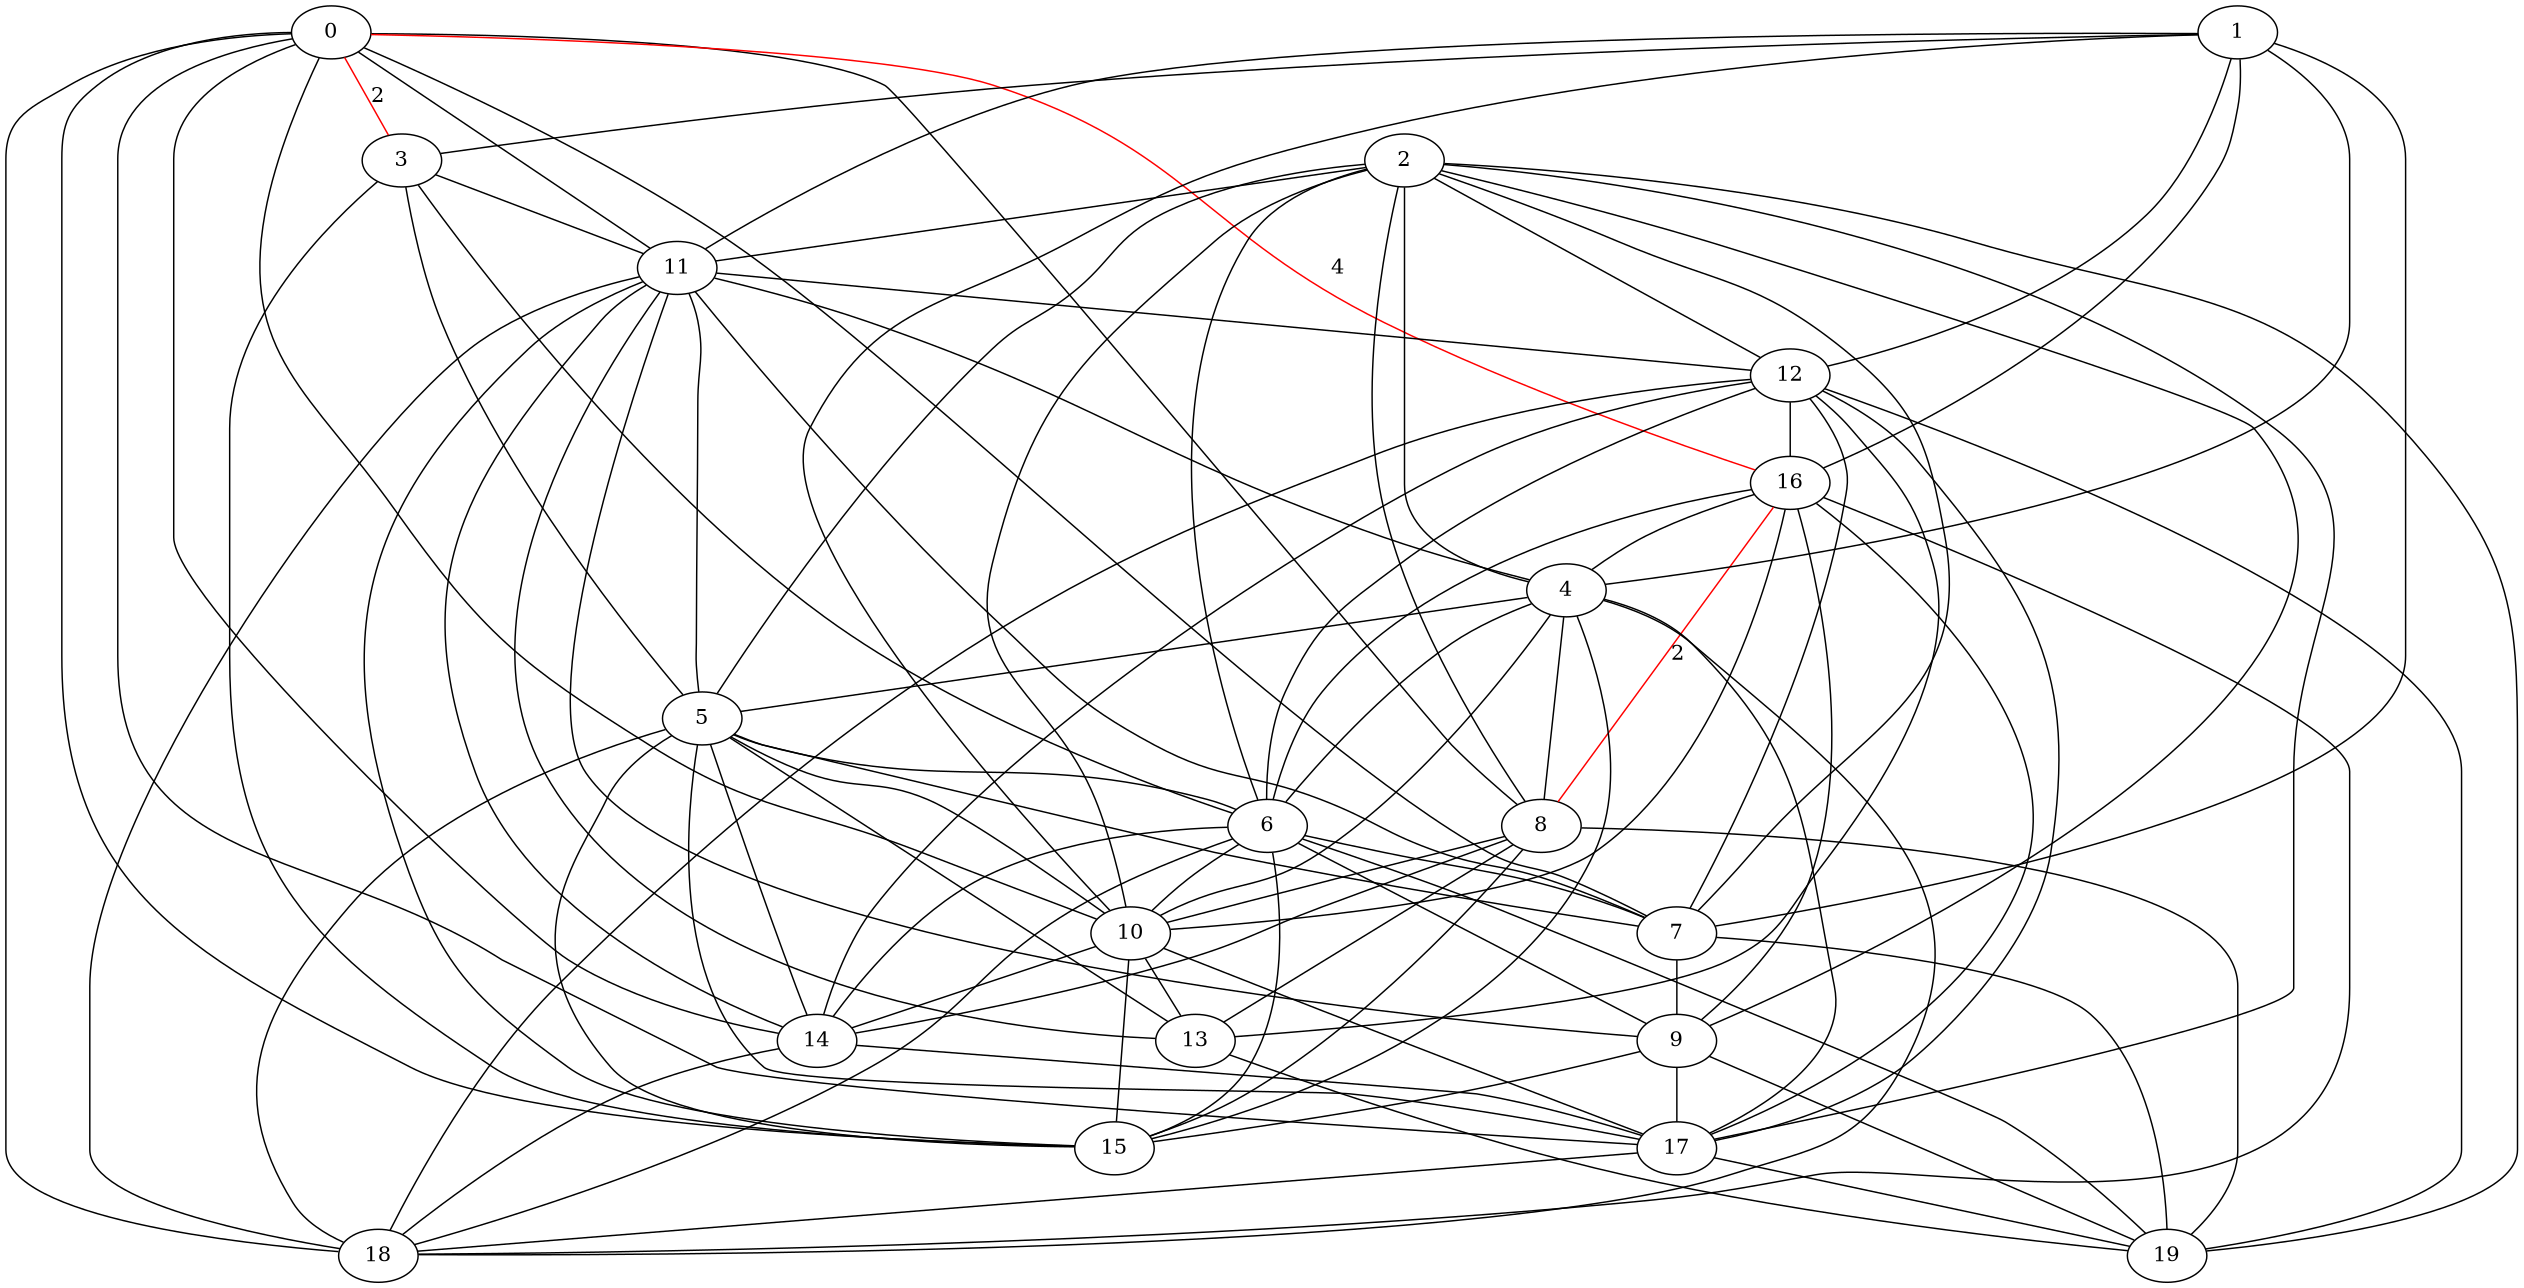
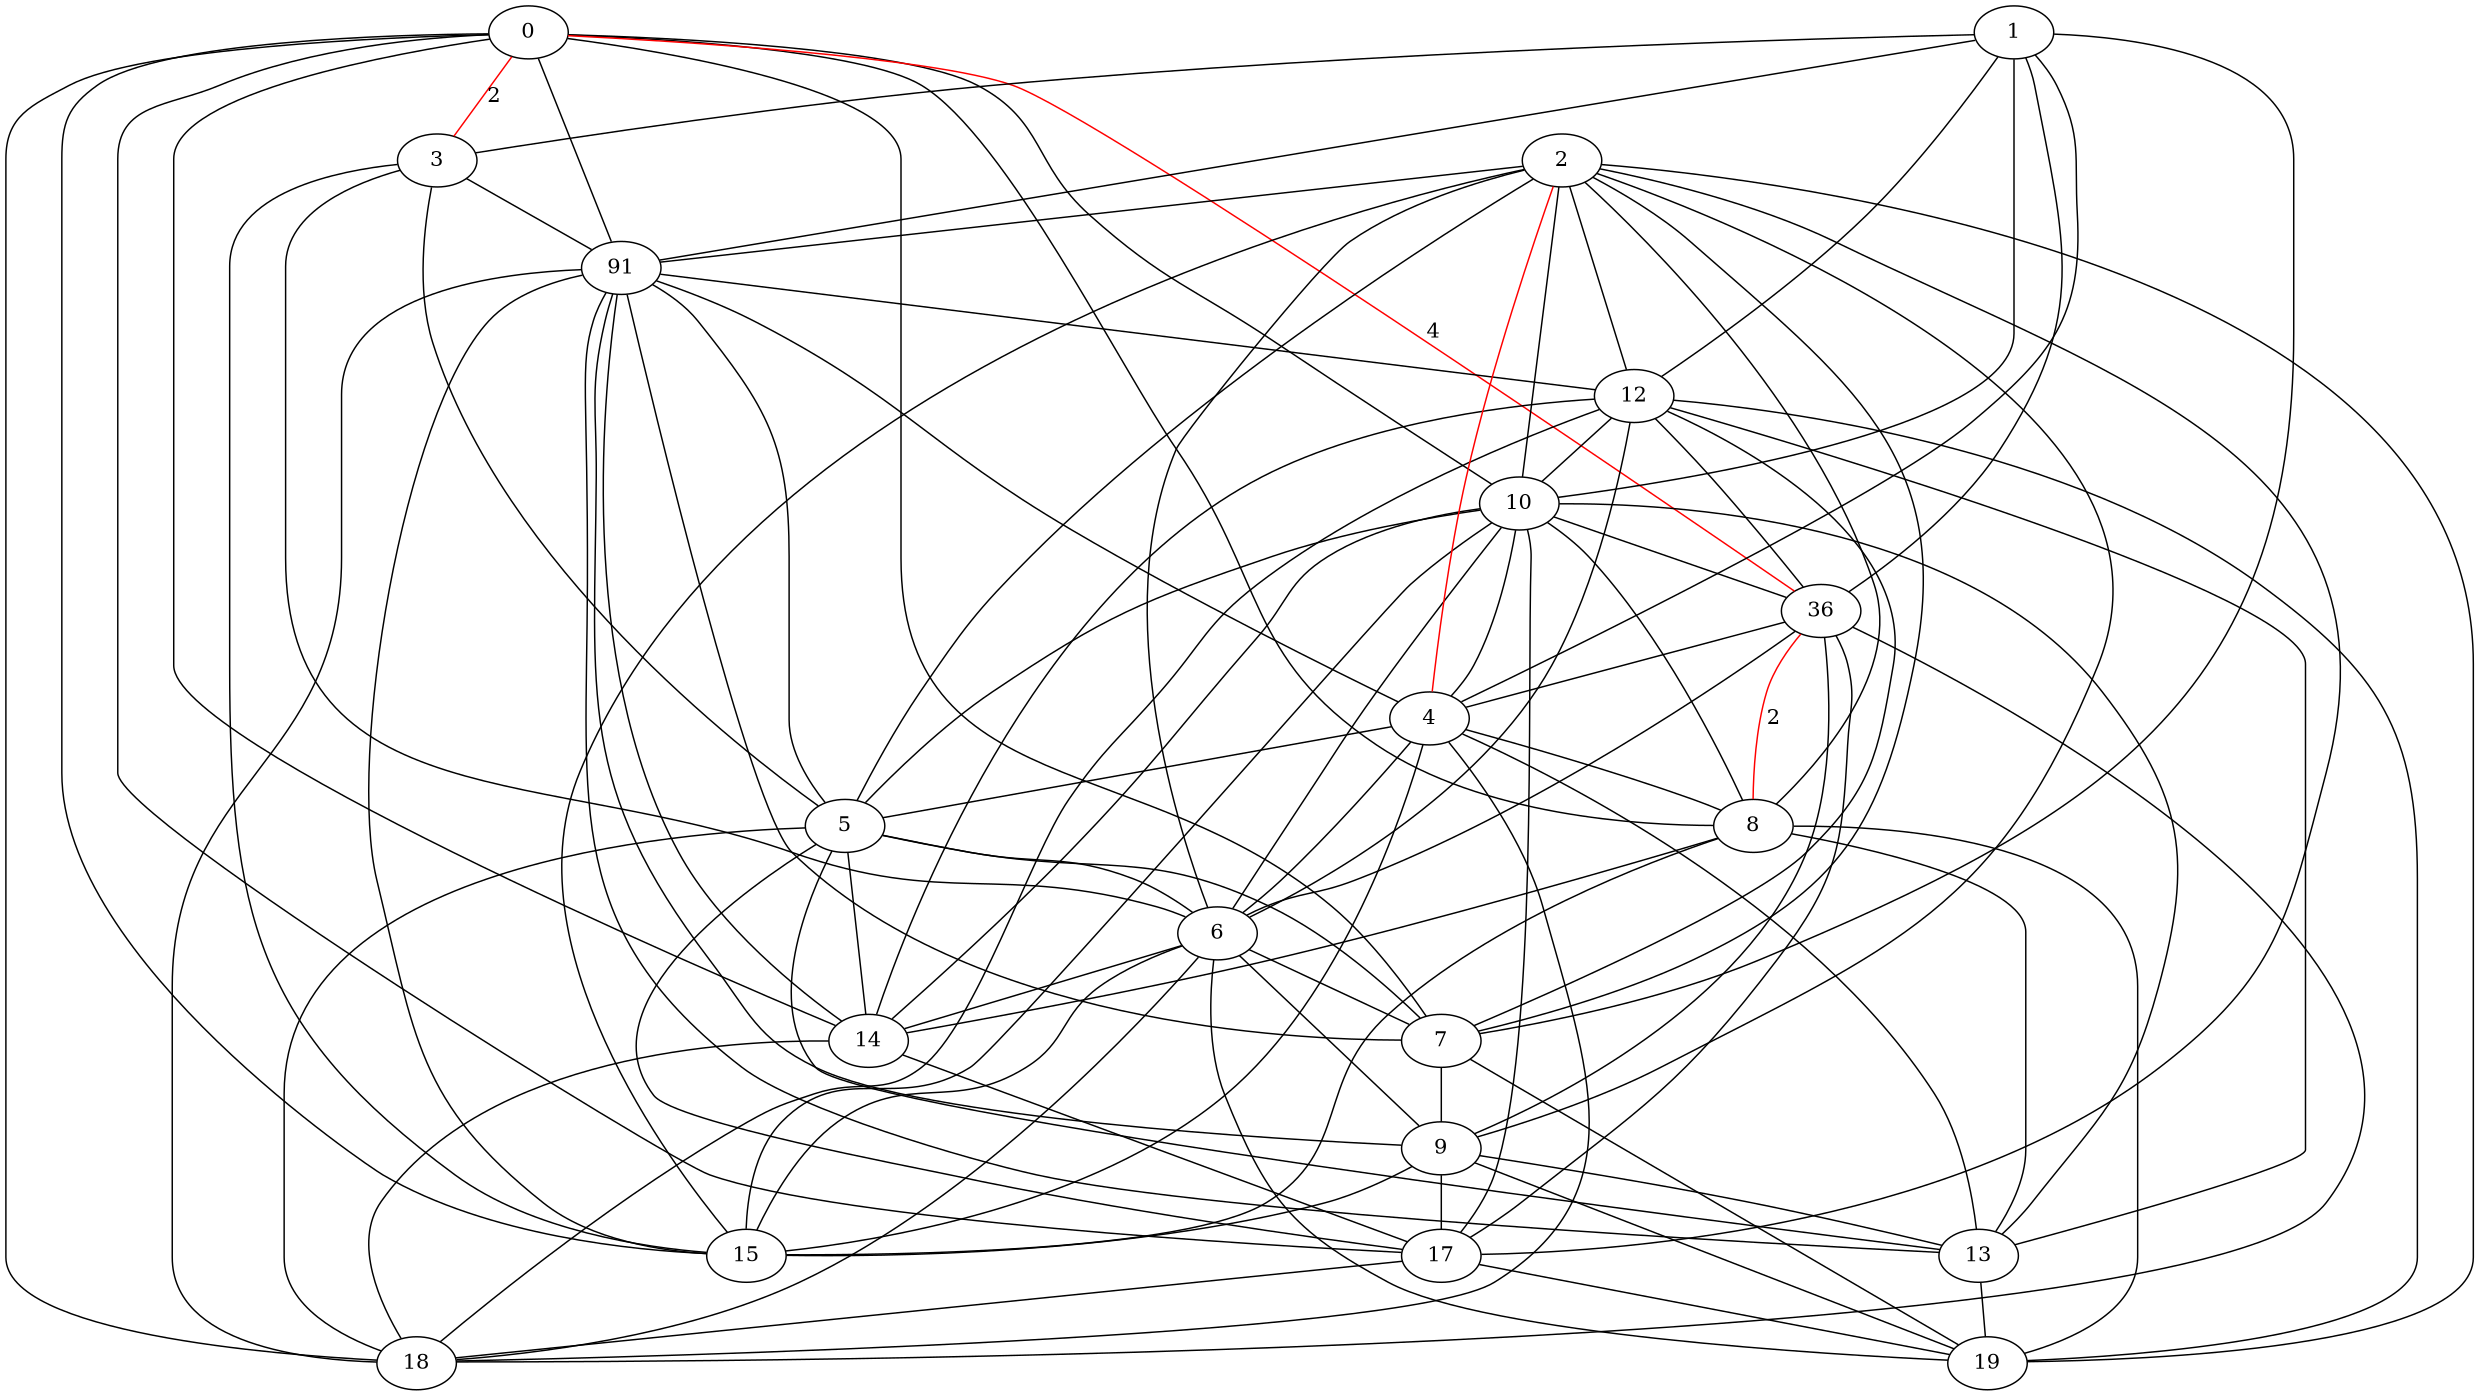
(677, 268) -> (621, 268)
(1404, 420) -> (1476, 435)
(1790, 483) -> (1821, 611)
(2055, 812) -> (1573, 453)
(1801, 819) -> (1779, 927)
(613, 1069) -> (774, 512)
none -> (1735, 1199)
